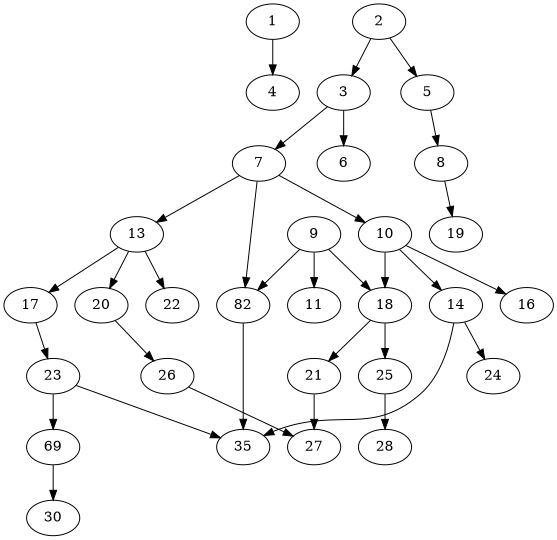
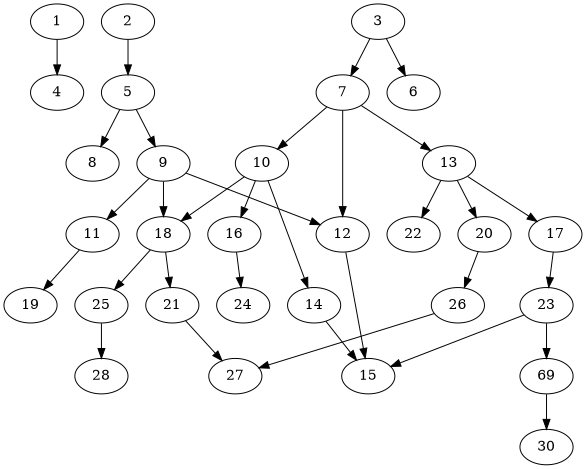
(364, 53) -> none
none -> (143, 124)
(447, 194) -> (65, 266)
(243, 305) -> (343, 234)
(472, 336) -> (238, 265)
(243, 447) -> (368, 376)
